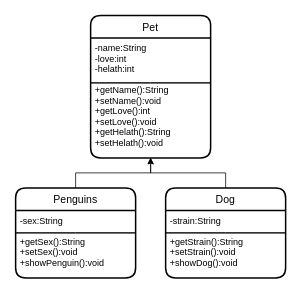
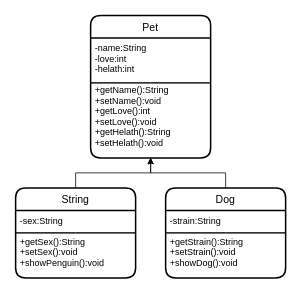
(75, 200) -> (75, 200)
